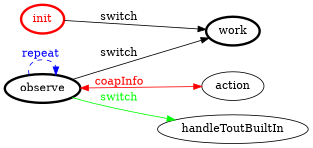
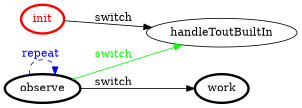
(131, 25) -> (104, 24)
(233, 86) -> none
